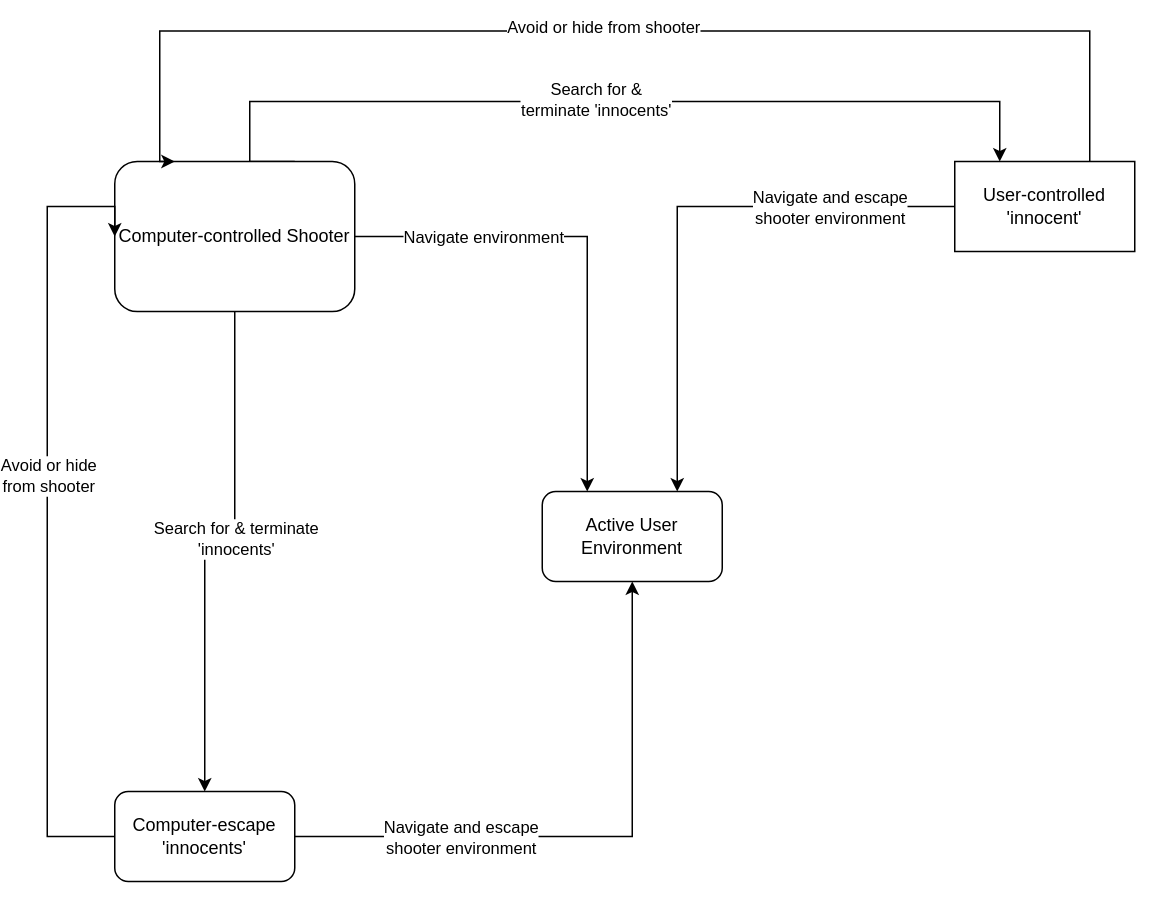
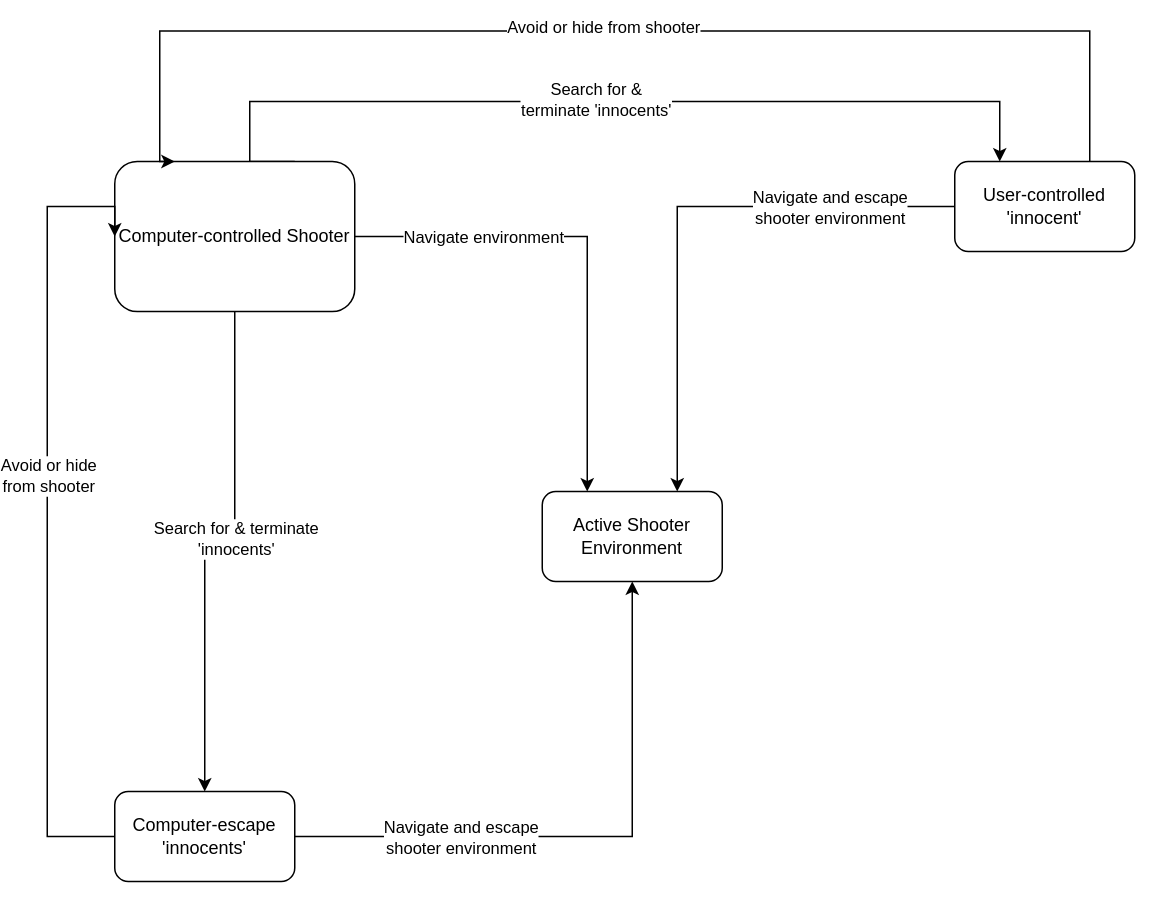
(1045, 206) -> (1045, 206)
(632, 536) -> (632, 536)
